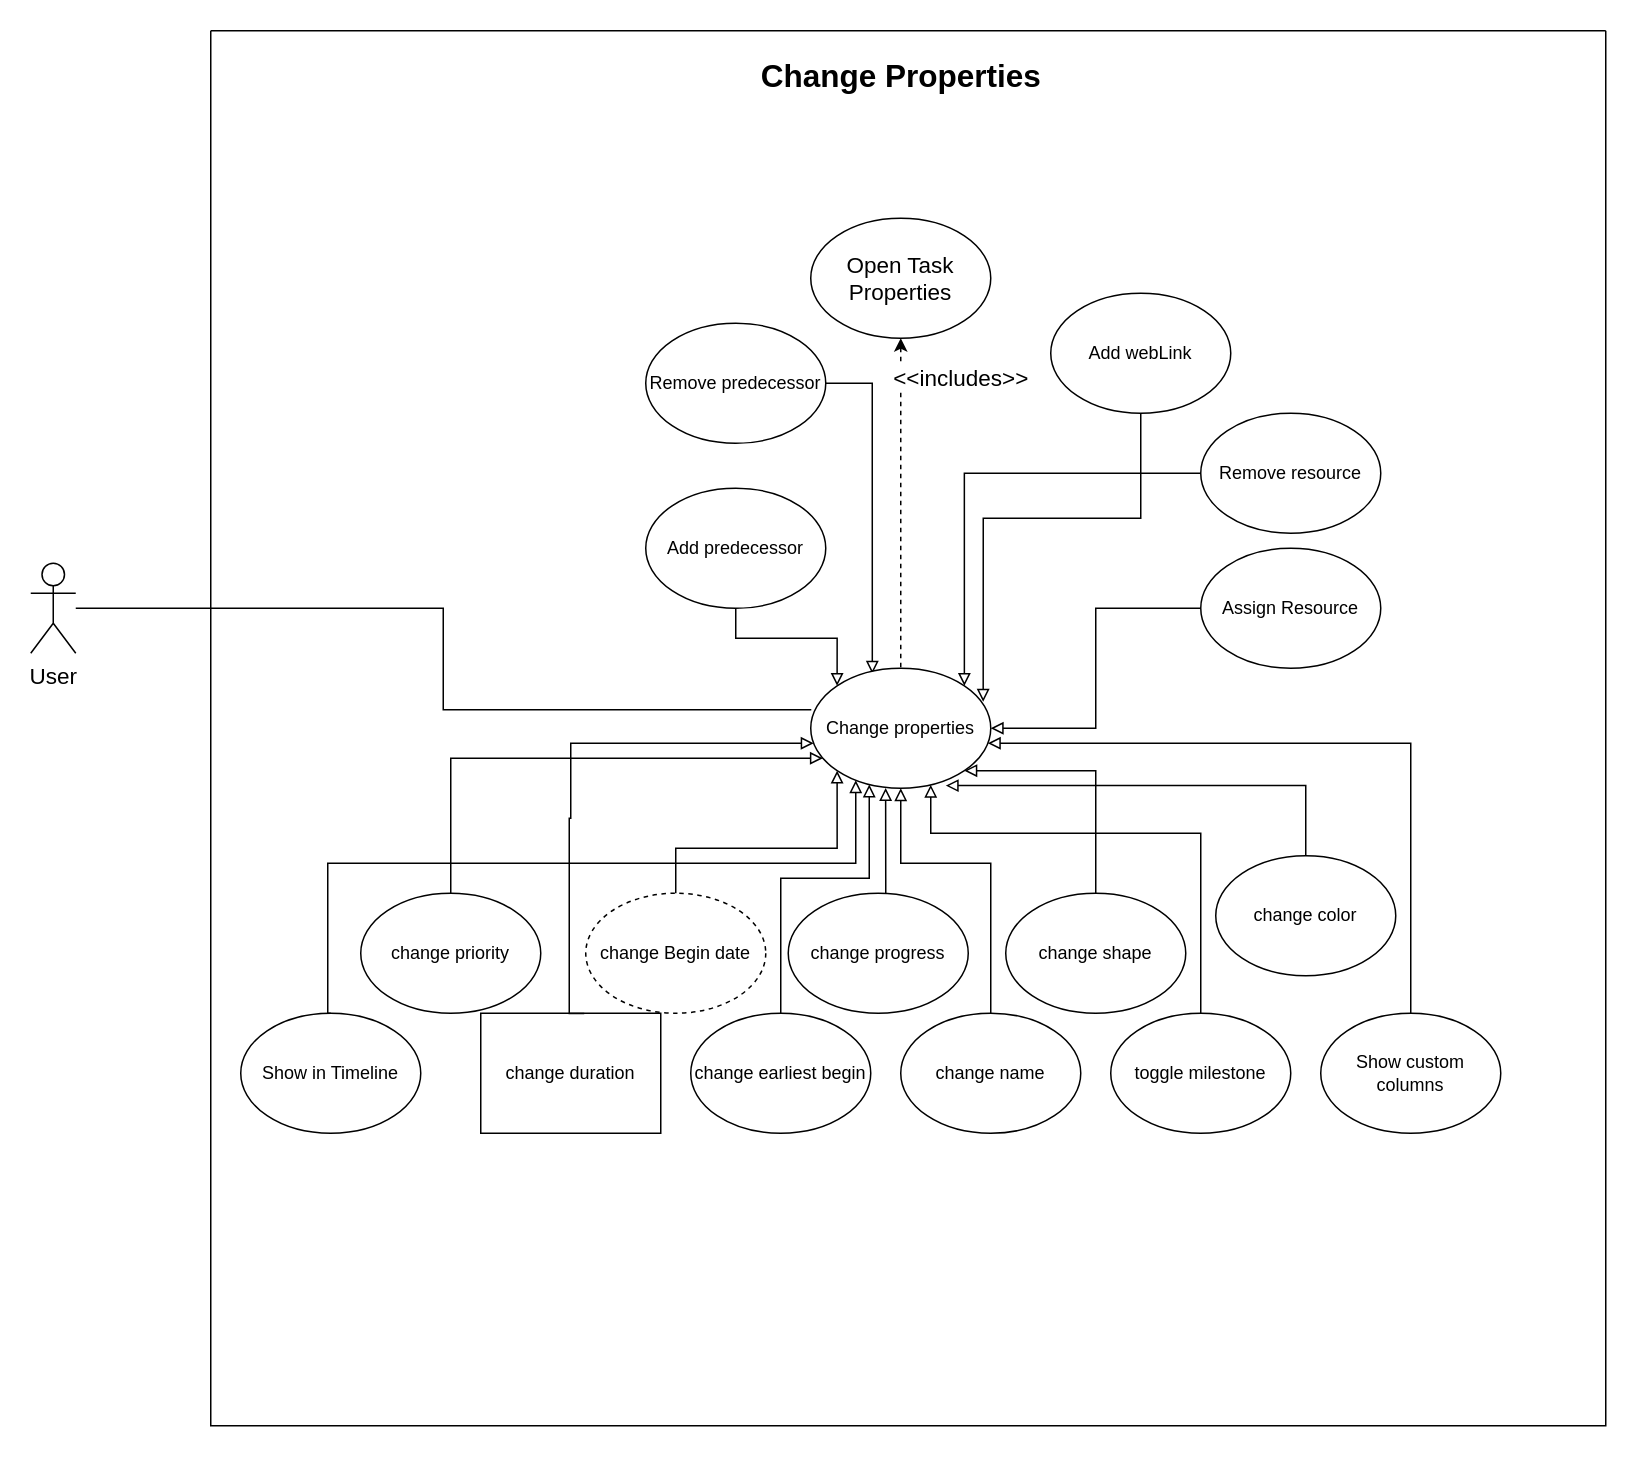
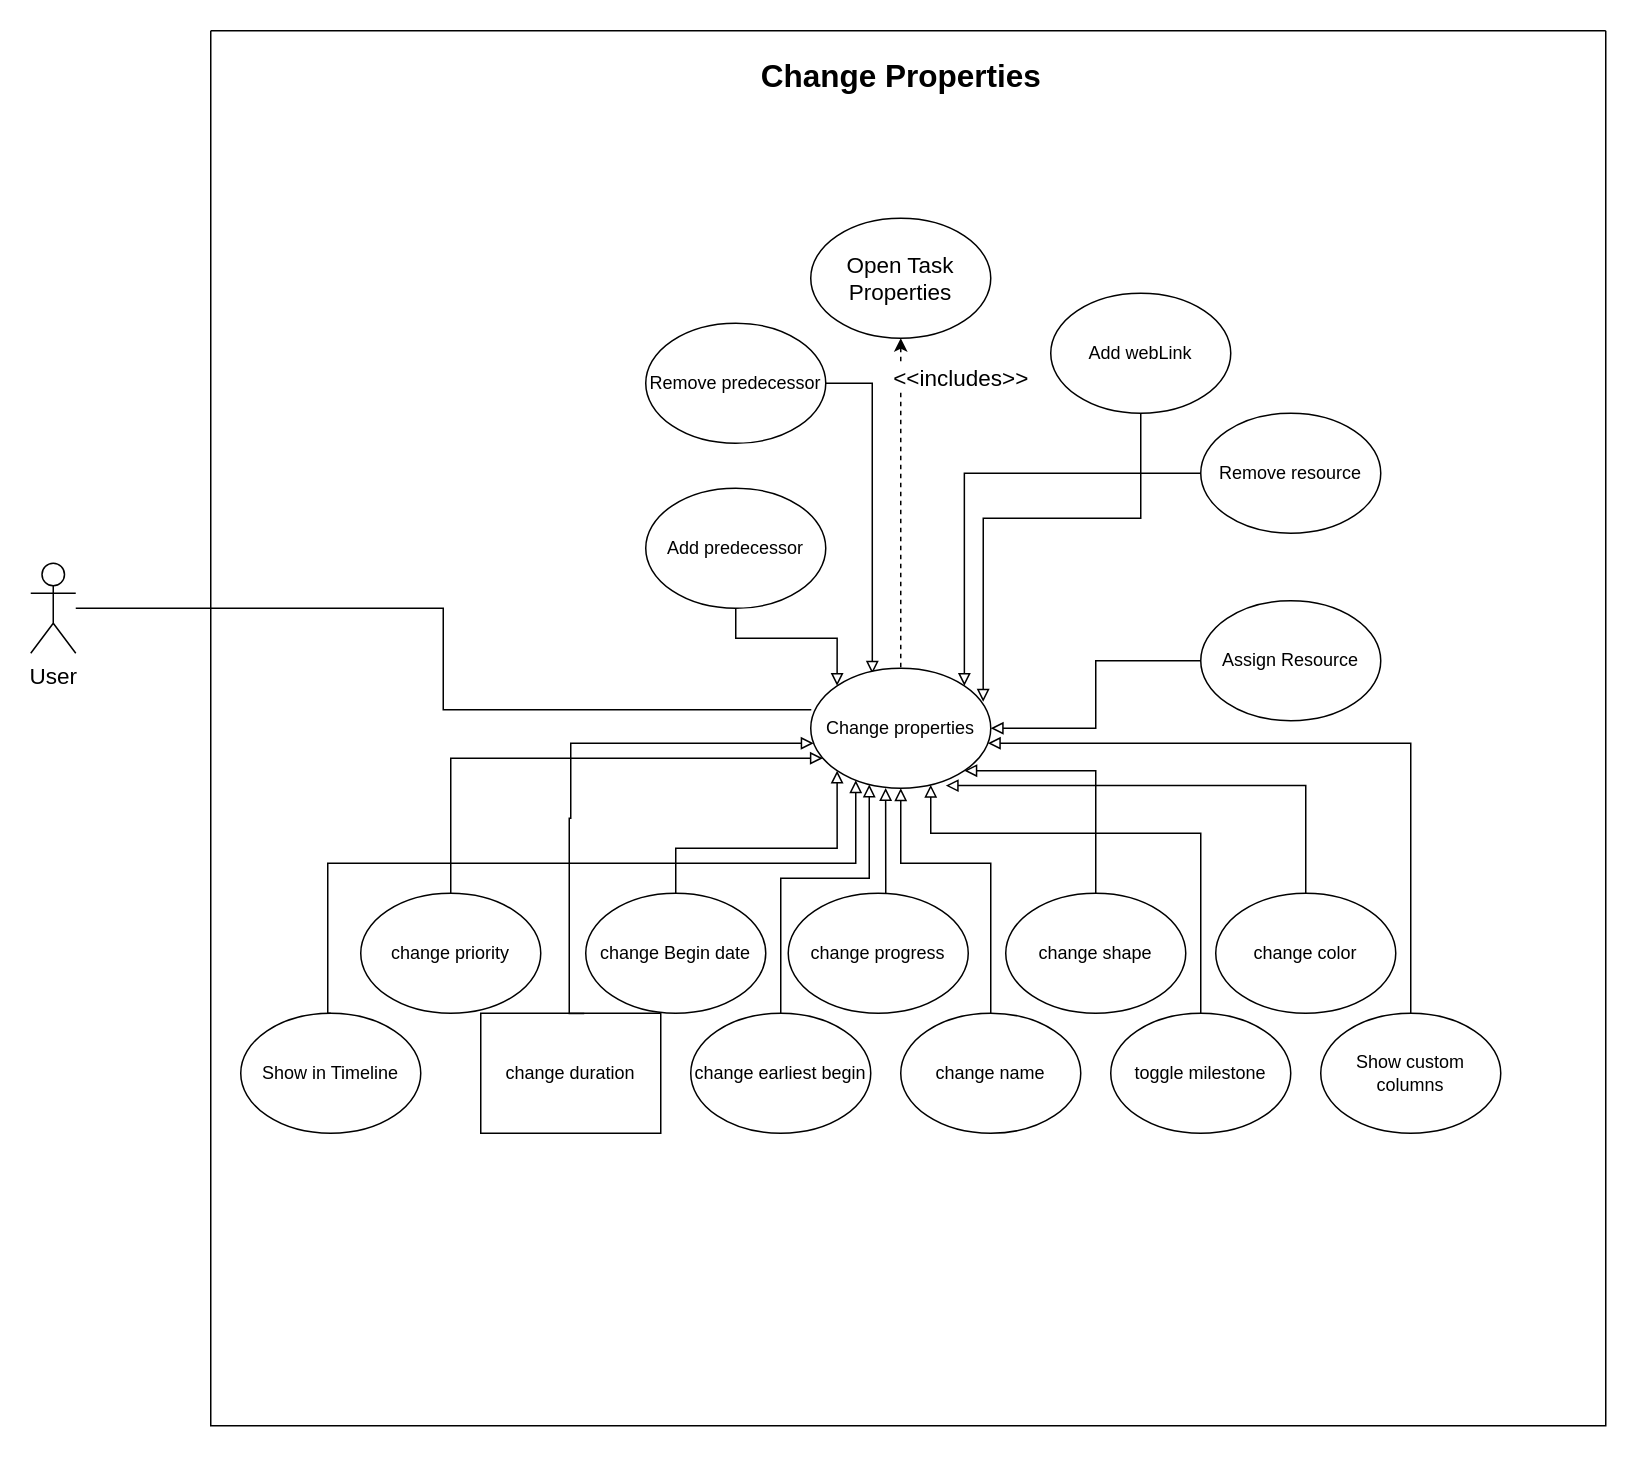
(1291, 608) -> (1291, 661)
(1306, 916) -> (1306, 953)
(676, 953) -> (676, 953)
